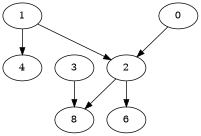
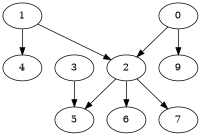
none -> (178, 68)
(74, 120) -> (74, 120)
none -> (178, 120)
